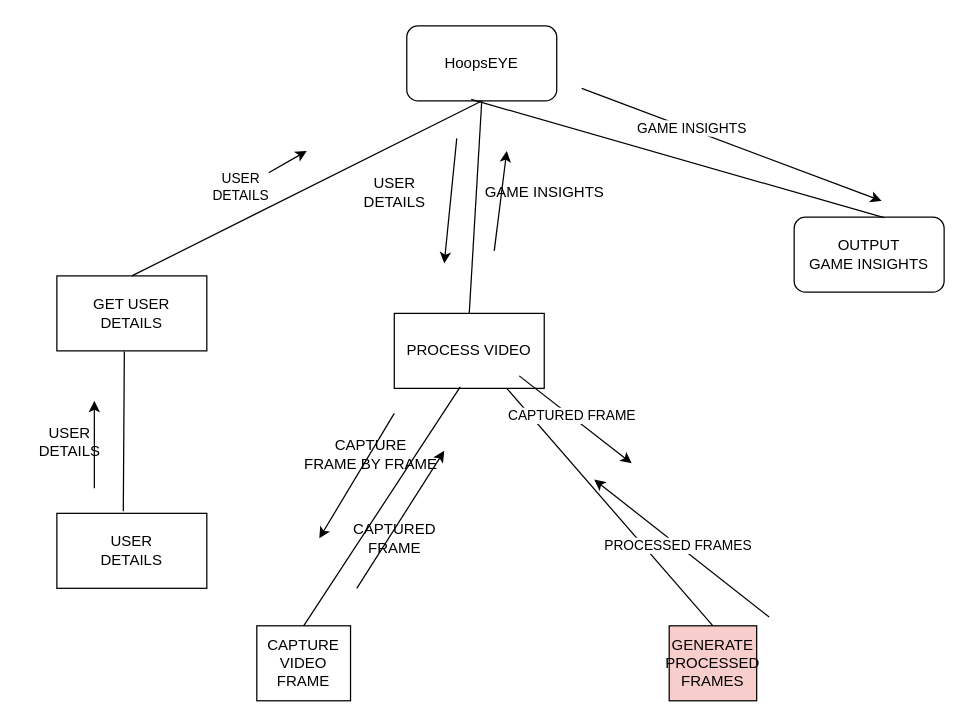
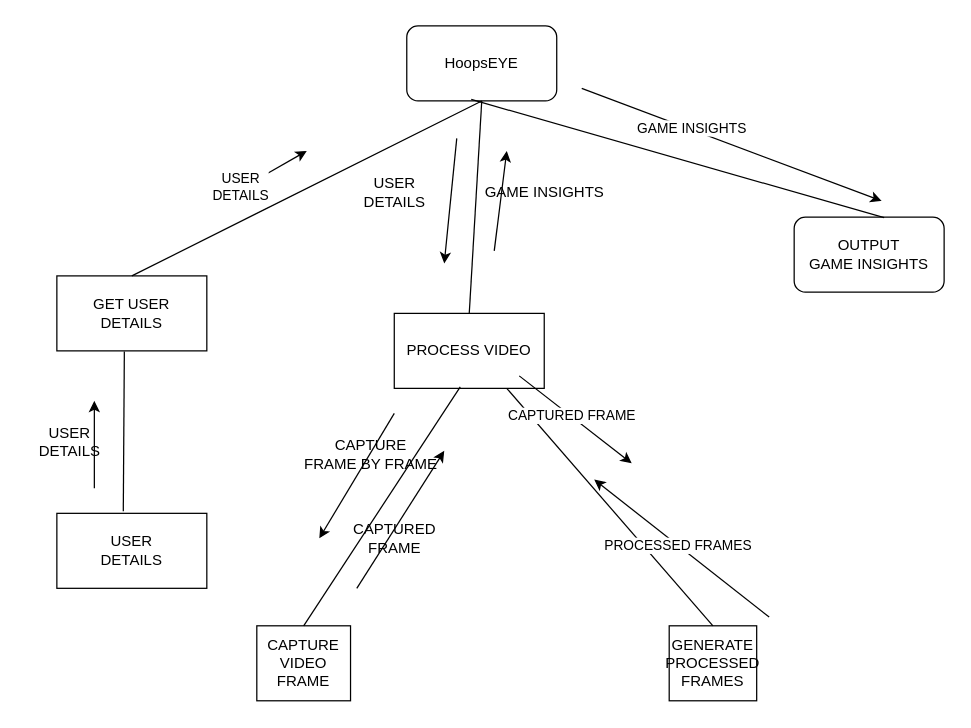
(713, 663) -> (713, 663)
